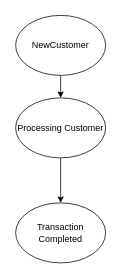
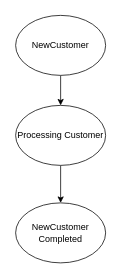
(60, 128) -> (60, 135)
(60, 233) -> (60, 233)
